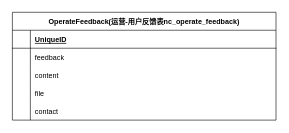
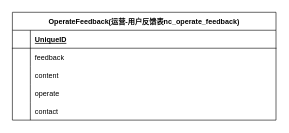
(41, 94) -> (49, 94)
